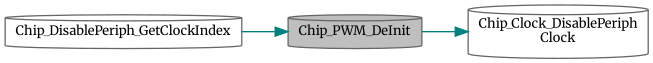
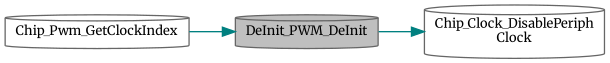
(123, 32) -> (97, 32)
(355, 32) -> (307, 32)
